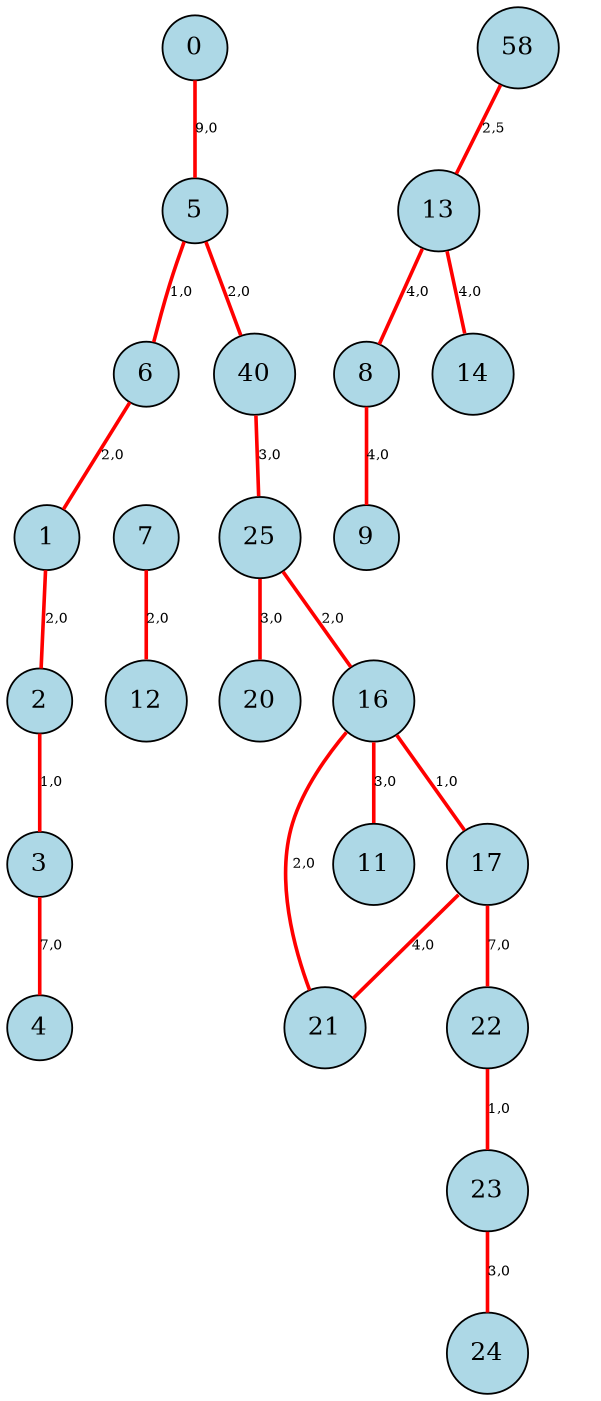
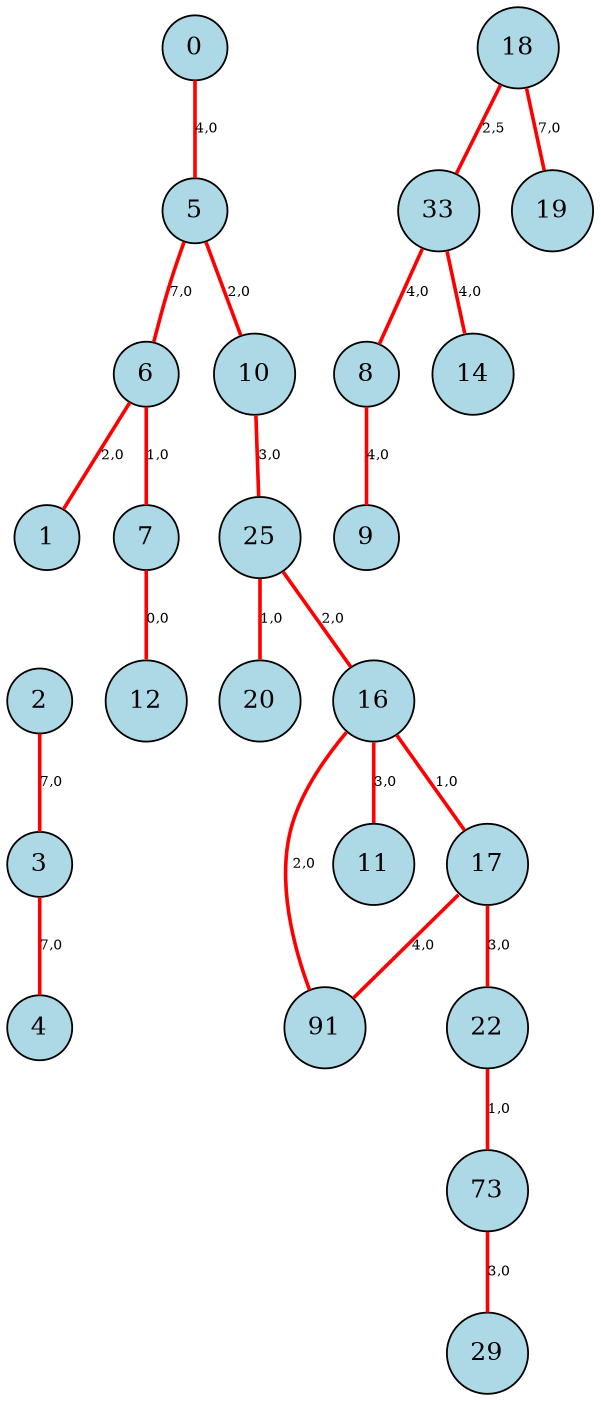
(518, 48) -> (518, 48)
(207, 129) -> (207, 129)
(439, 211) -> (439, 211)
none -> (552, 211)
(181, 292) -> (181, 292)
(255, 374) -> (255, 374)
none -> (146, 456)
(43, 619) -> none
(158, 619) -> (158, 619)
(272, 619) -> (272, 619)
(51, 783) -> (51, 783)
(499, 946) -> (499, 946)
(325, 1028) -> (325, 1028)
(488, 1191) -> (488, 1191)
(488, 1353) -> (488, 1353)
